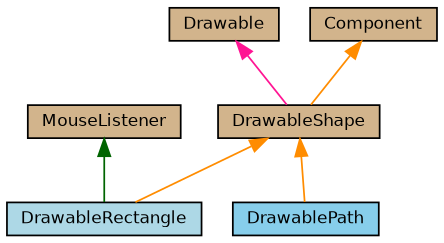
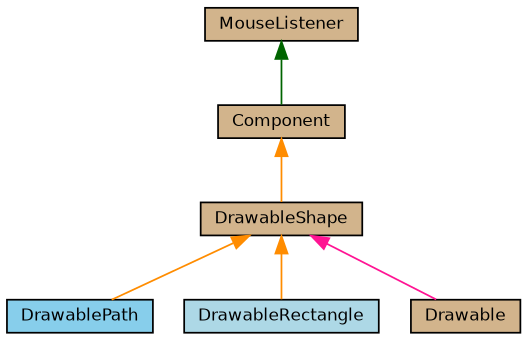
(267, 80) -> (381, 272)
(104, 179) -> (281, 82)
